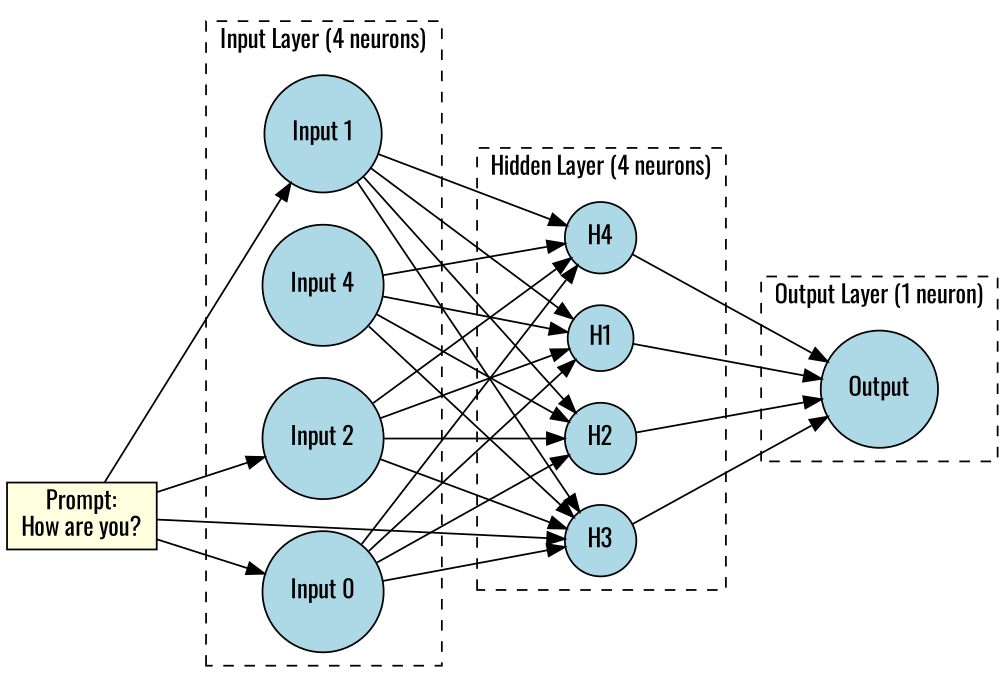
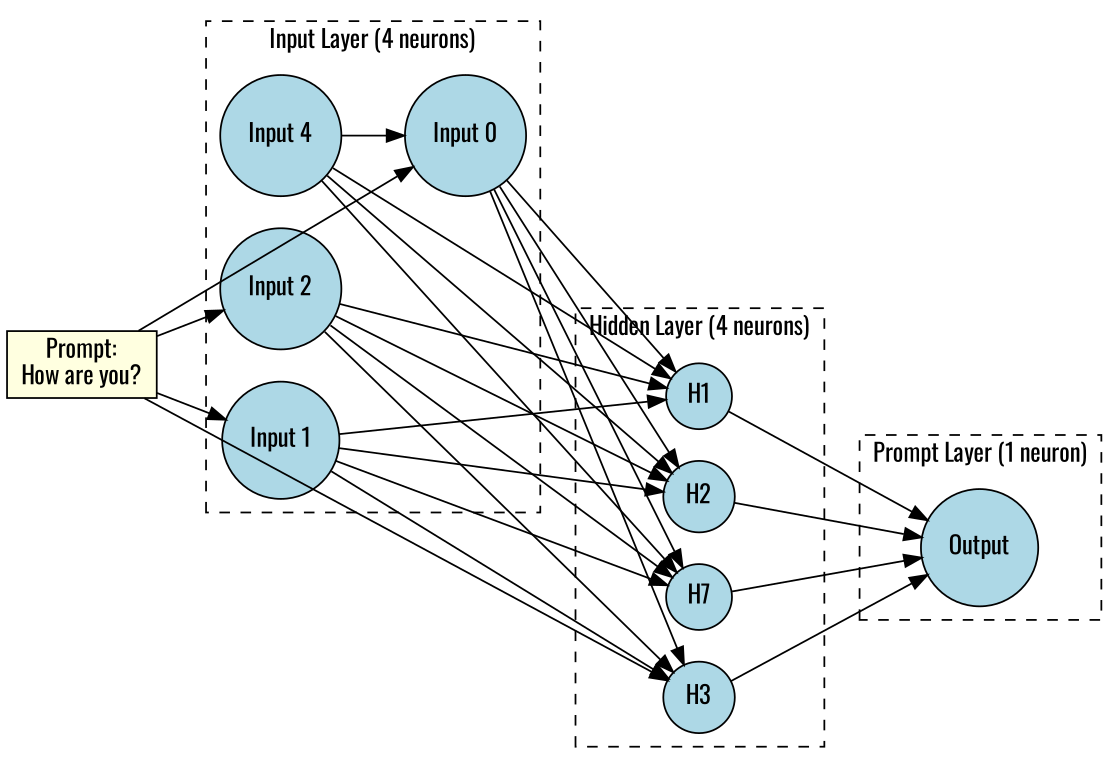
(601, 238) -> (699, 597)
(879, 297) -> (980, 455)
(431, 384) -> (364, 136)
